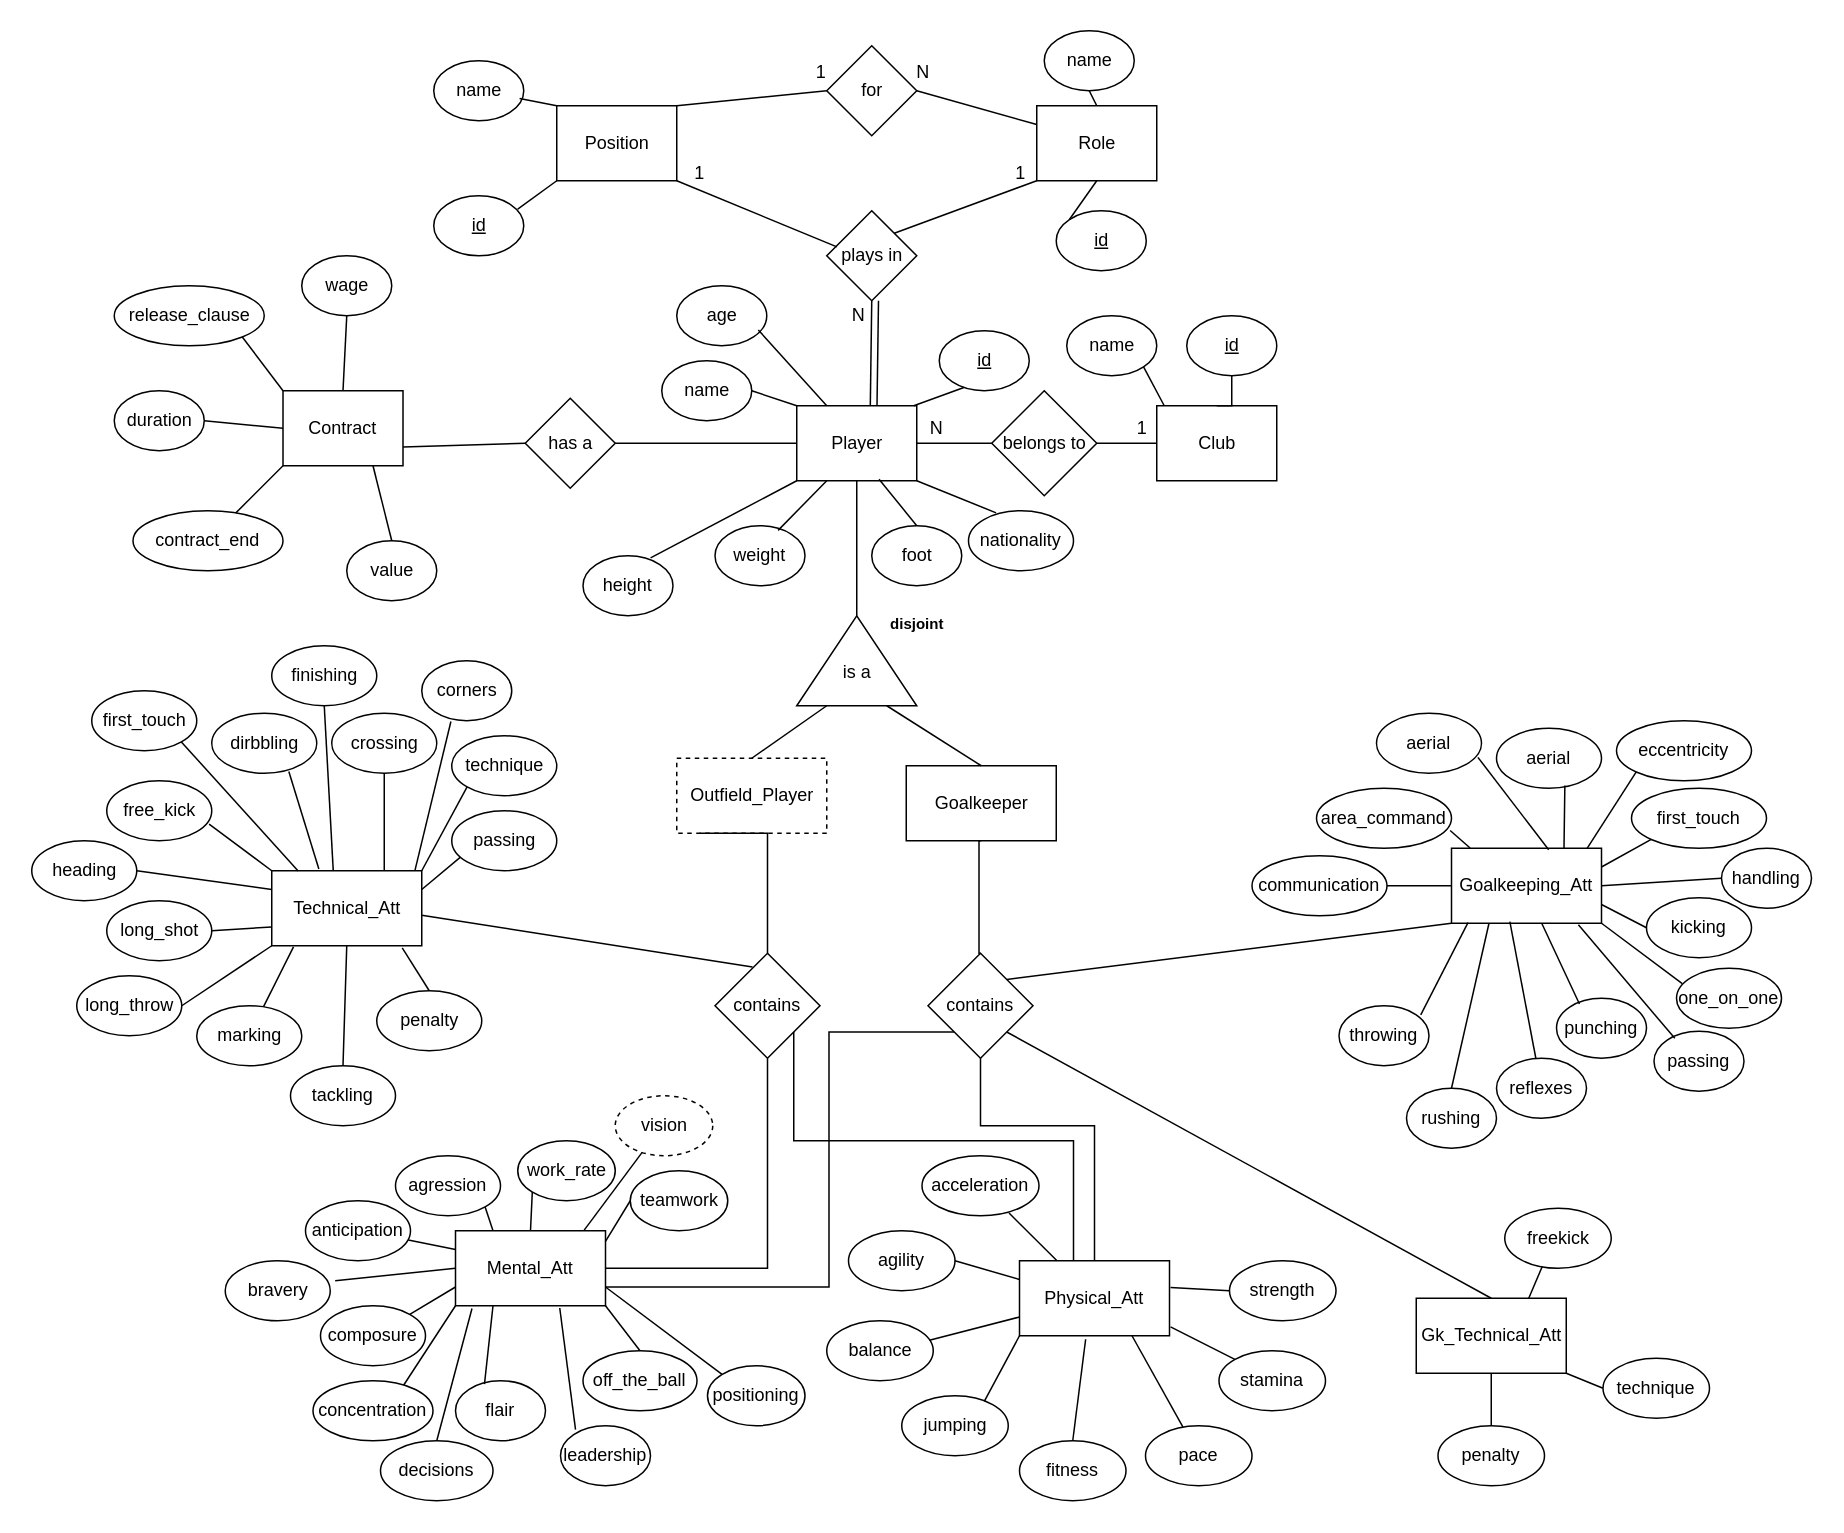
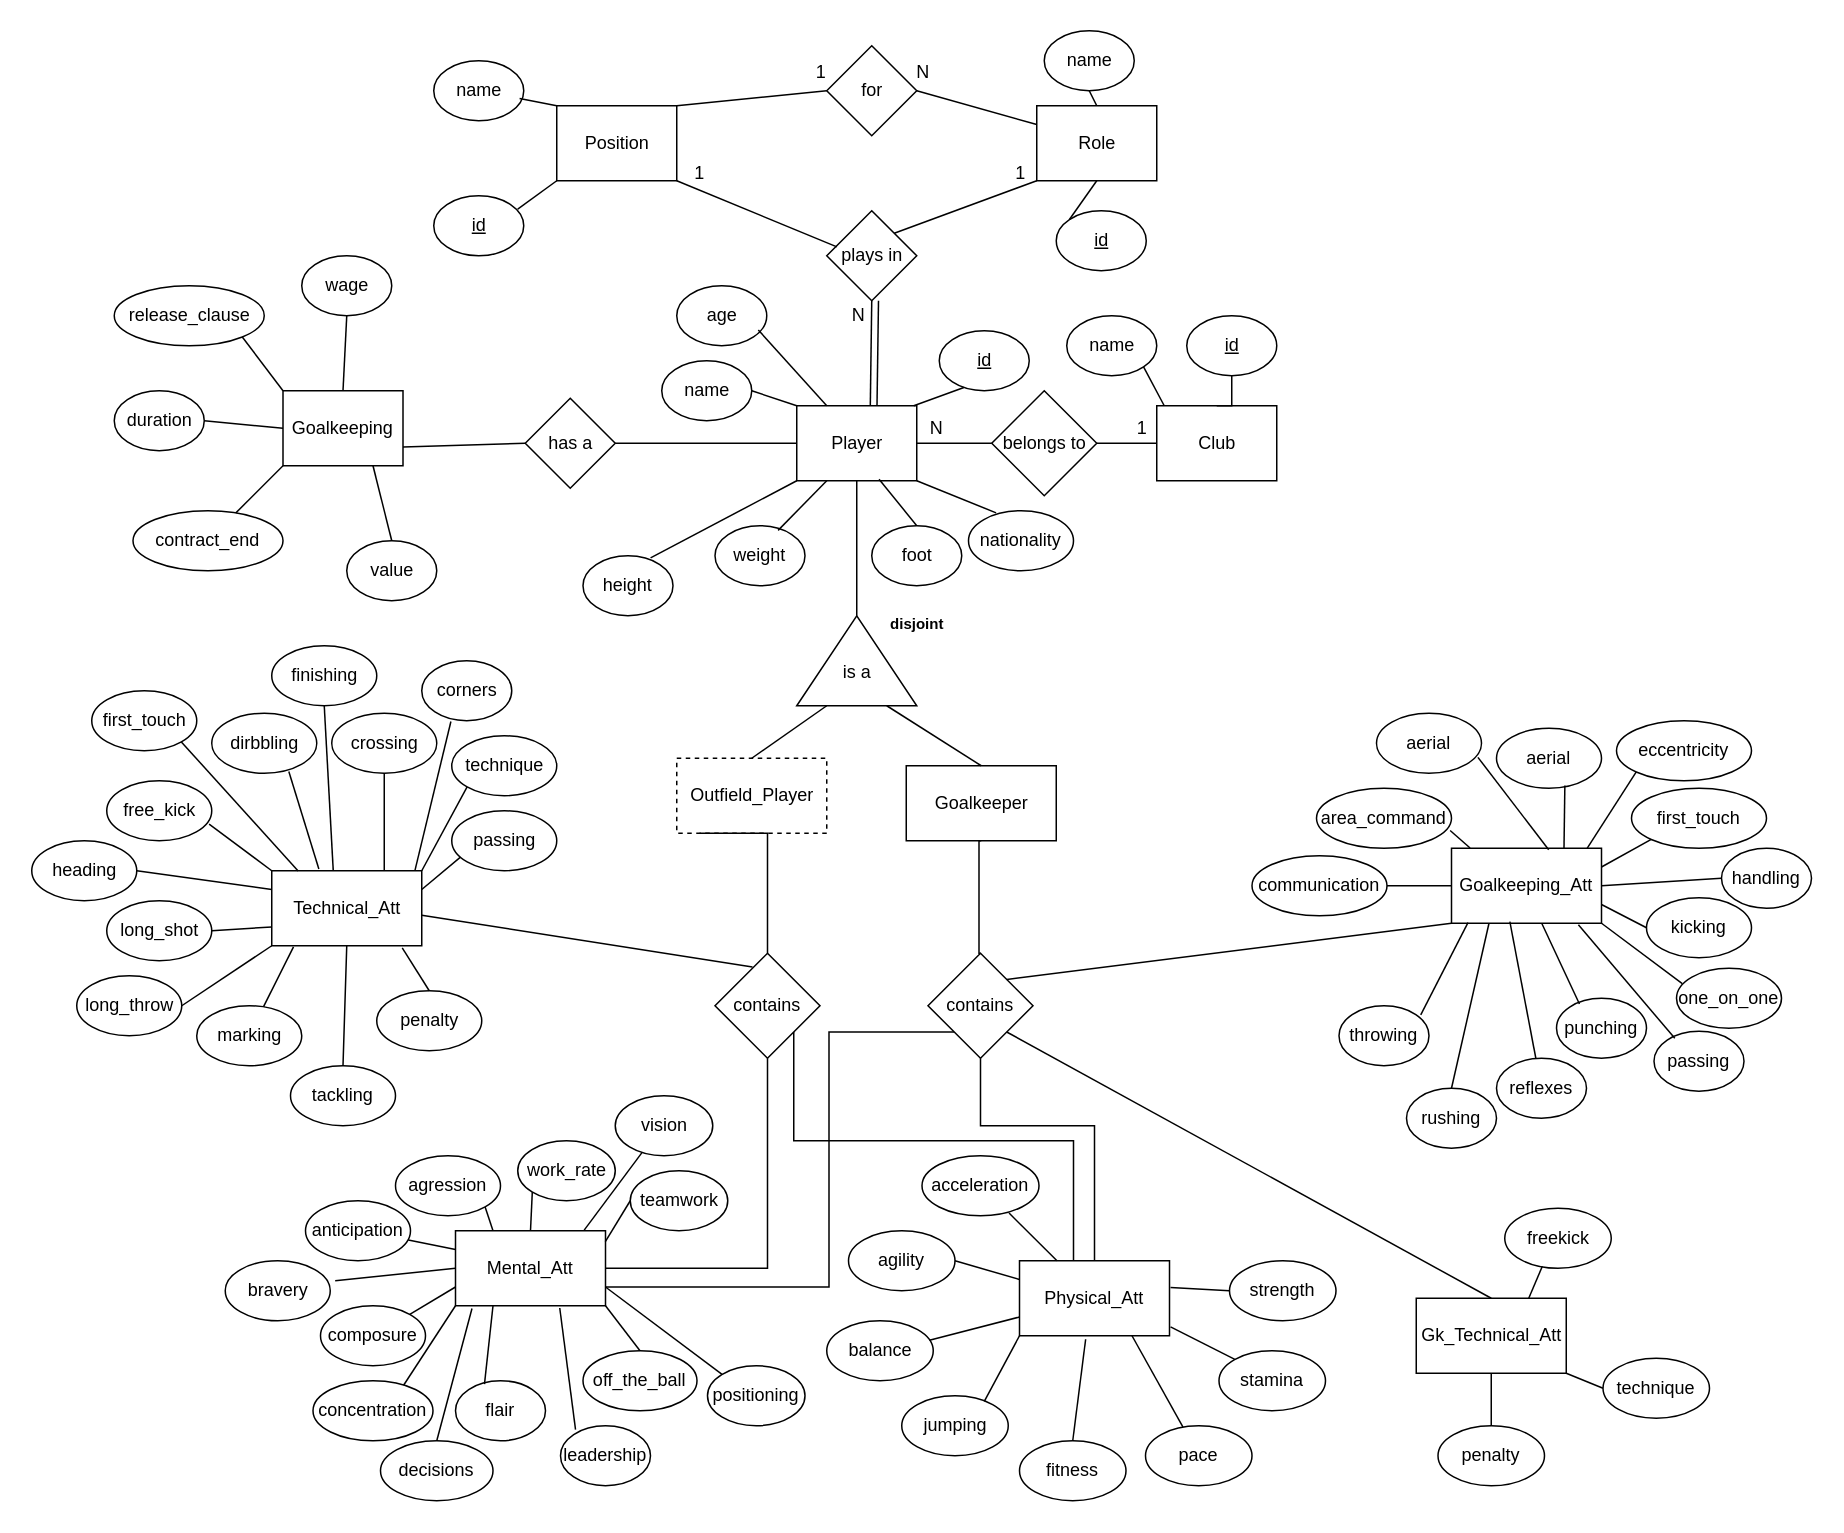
(343, 428) -> (343, 428)
(664, 1126) -> (664, 1126)
